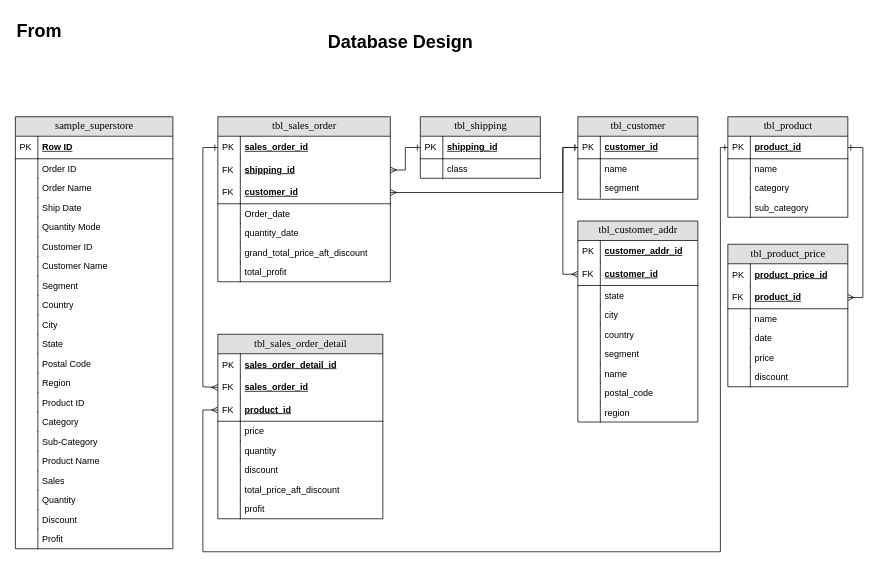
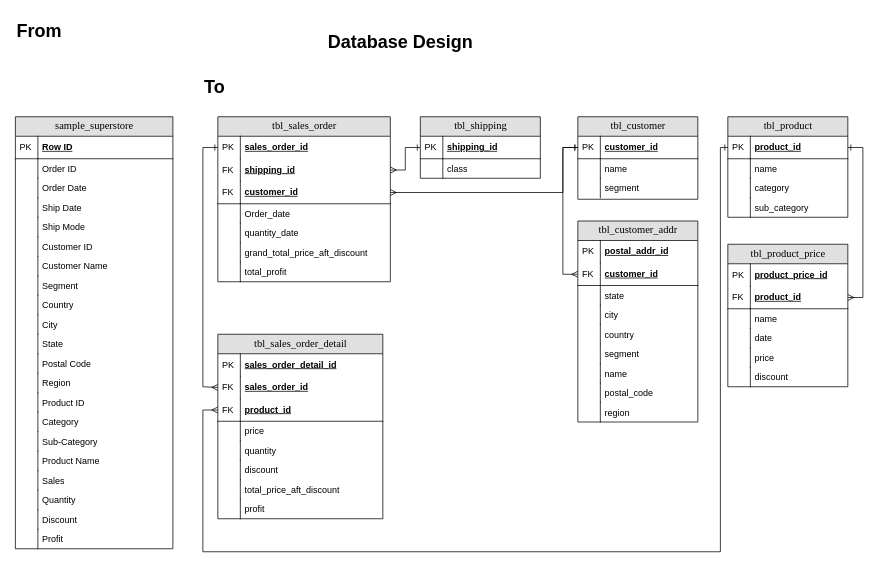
none -> (233, 84)
(66, 189) -> (66, 189)
(73, 228) -> (63, 228)
(644, 252) -> (638, 252)
